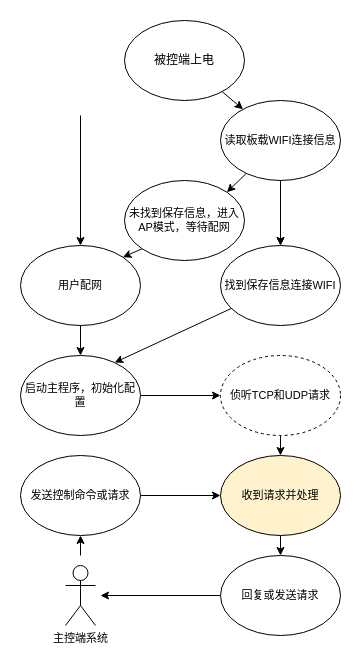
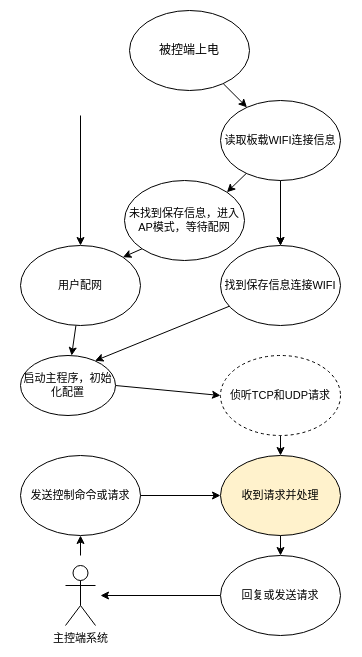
(185, 61) -> (190, 51)
(81, 396) -> (68, 386)
